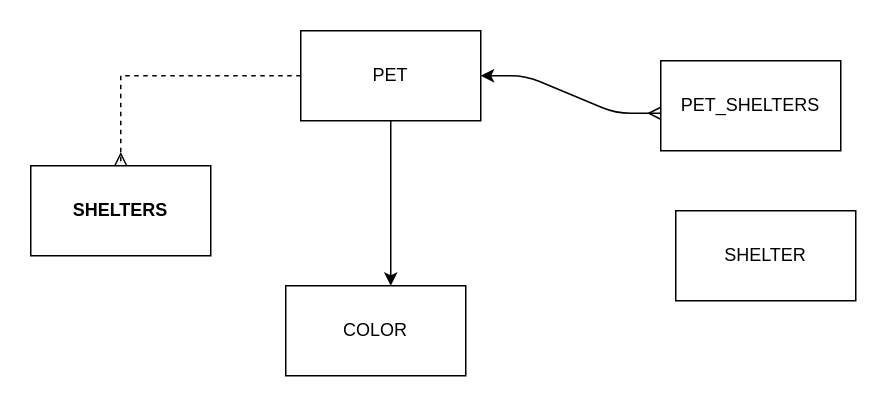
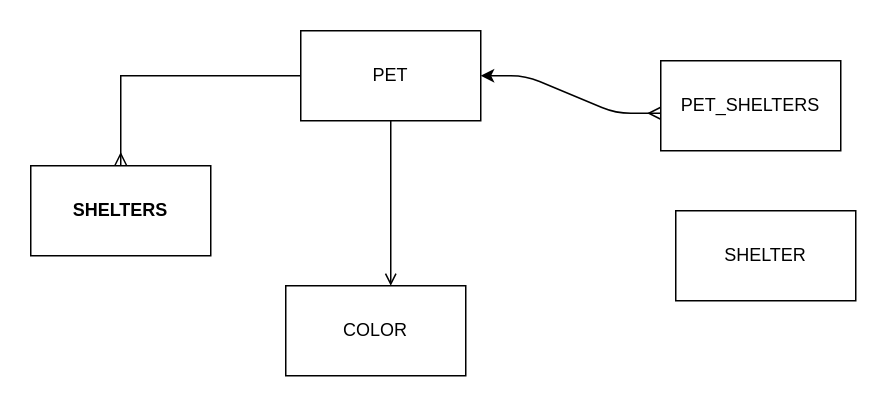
(164, 76) -> (164, 76)
(391, 274) -> (391, 276)
